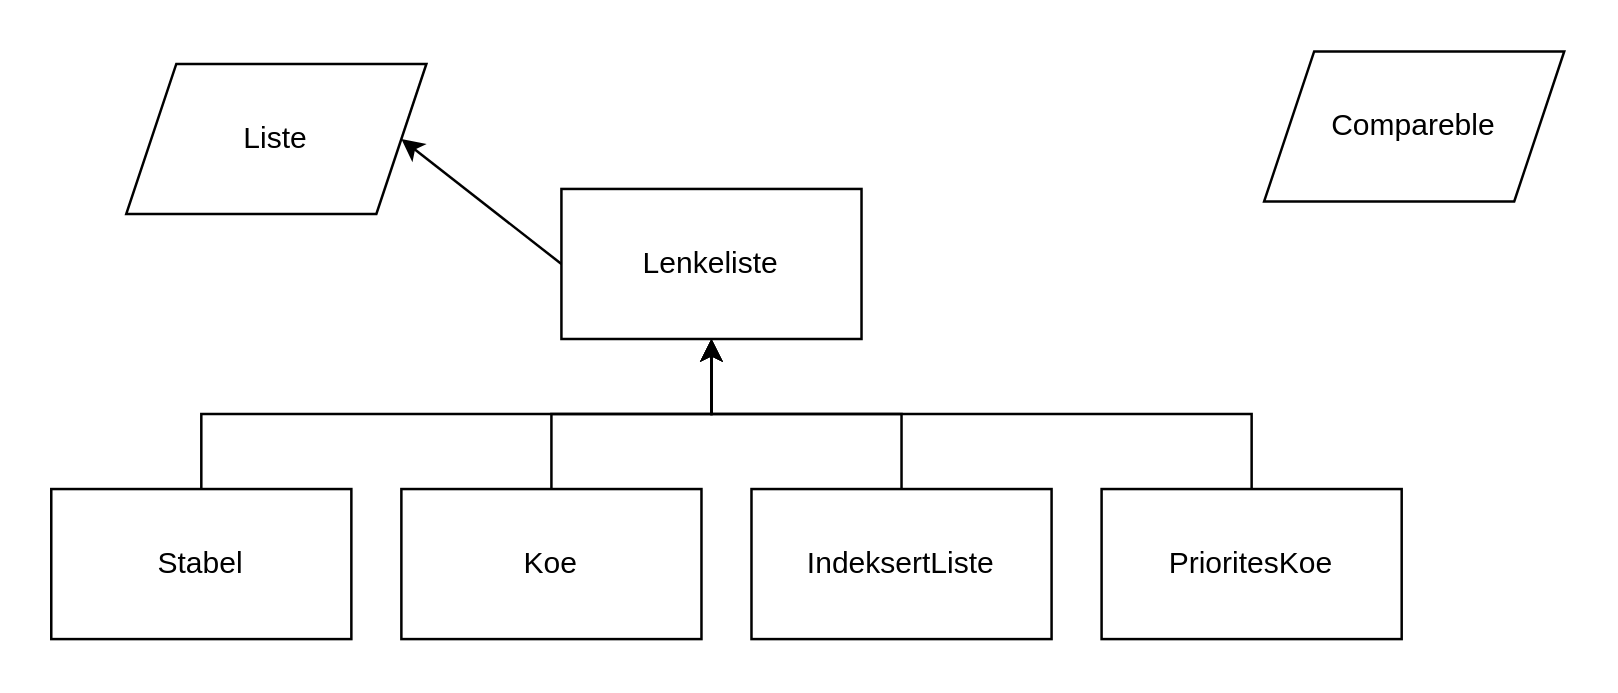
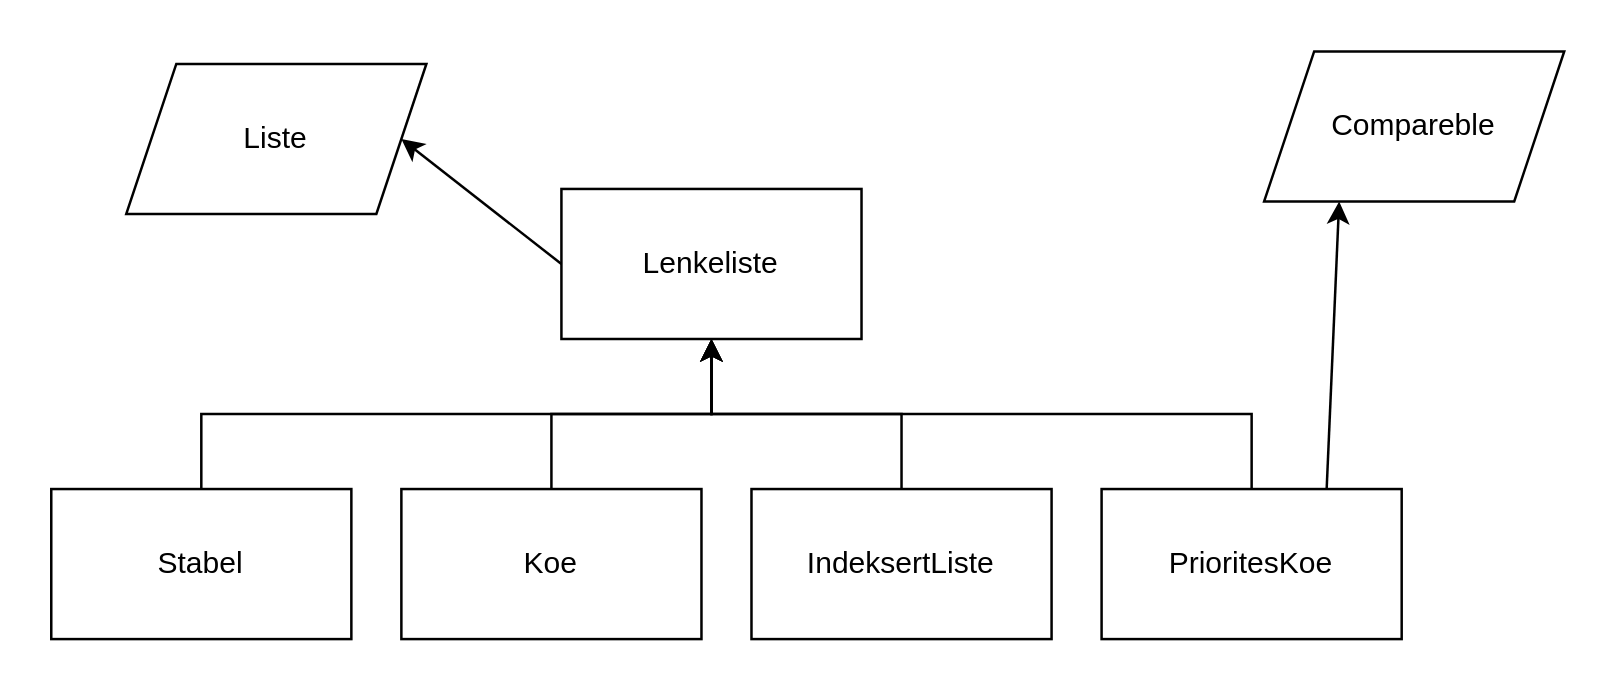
none -> (1332, 353)
